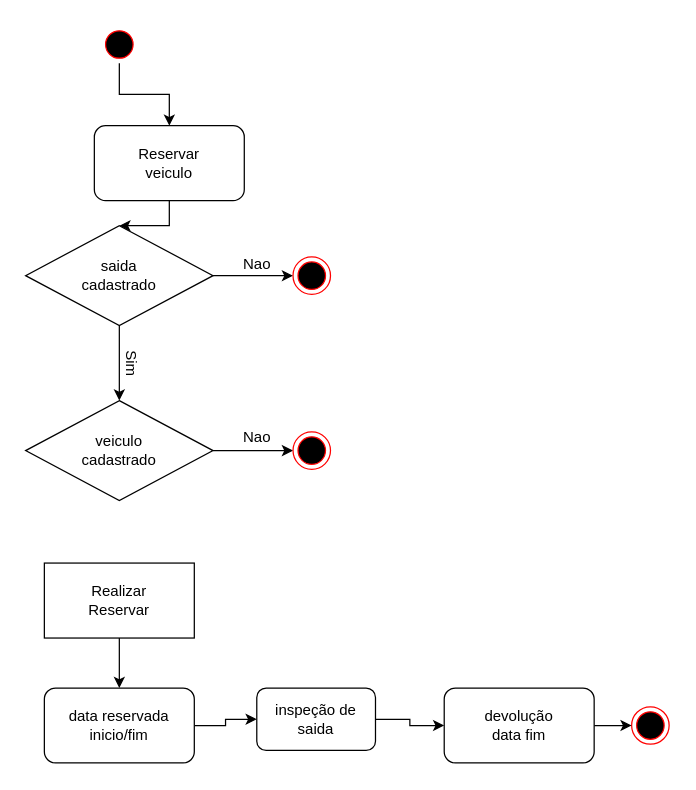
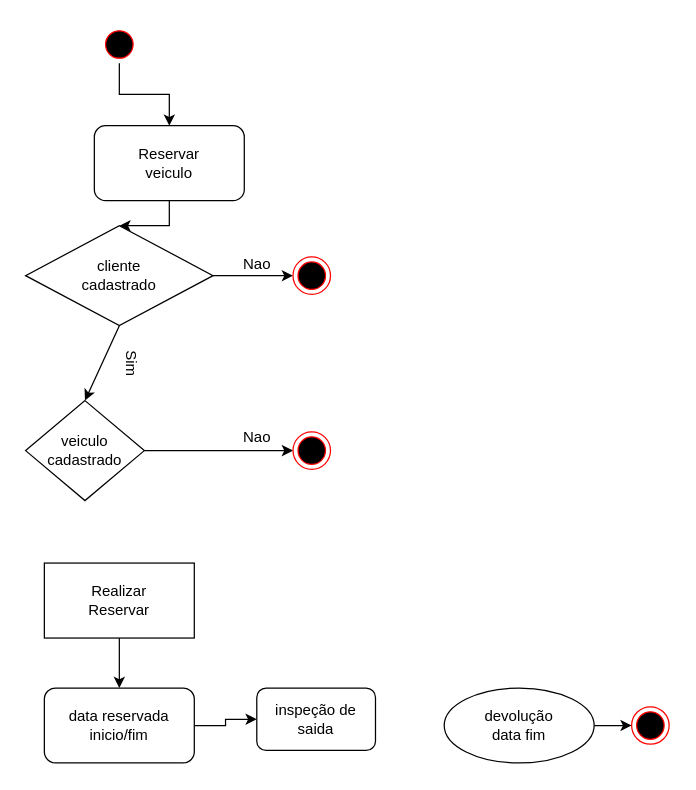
(119, 276) -> (119, 276)
(119, 451) -> (85, 451)
(409, 719) -> none
(519, 726) -> (519, 726)
